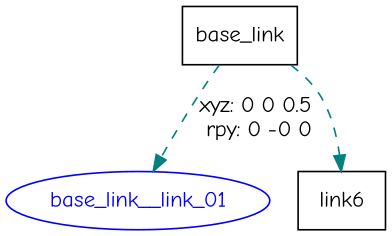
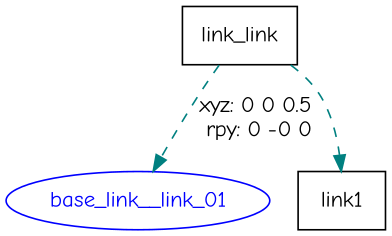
(240, 36) -> (240, 36)
(342, 201) -> (342, 201)
